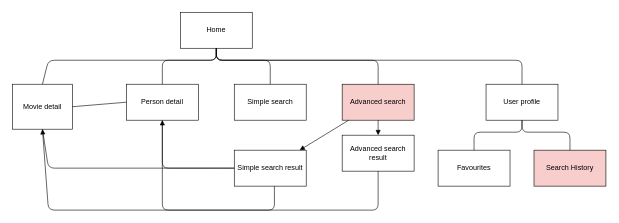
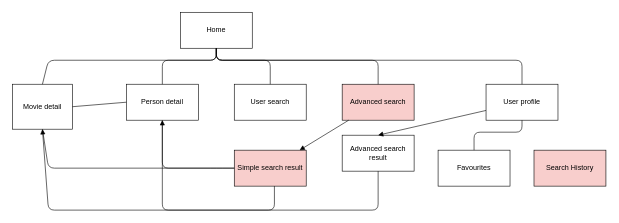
(270, 102) -> (270, 102)
(378, 129) -> (433, 123)
(554, 132) -> none
(270, 168) -> (270, 168)
